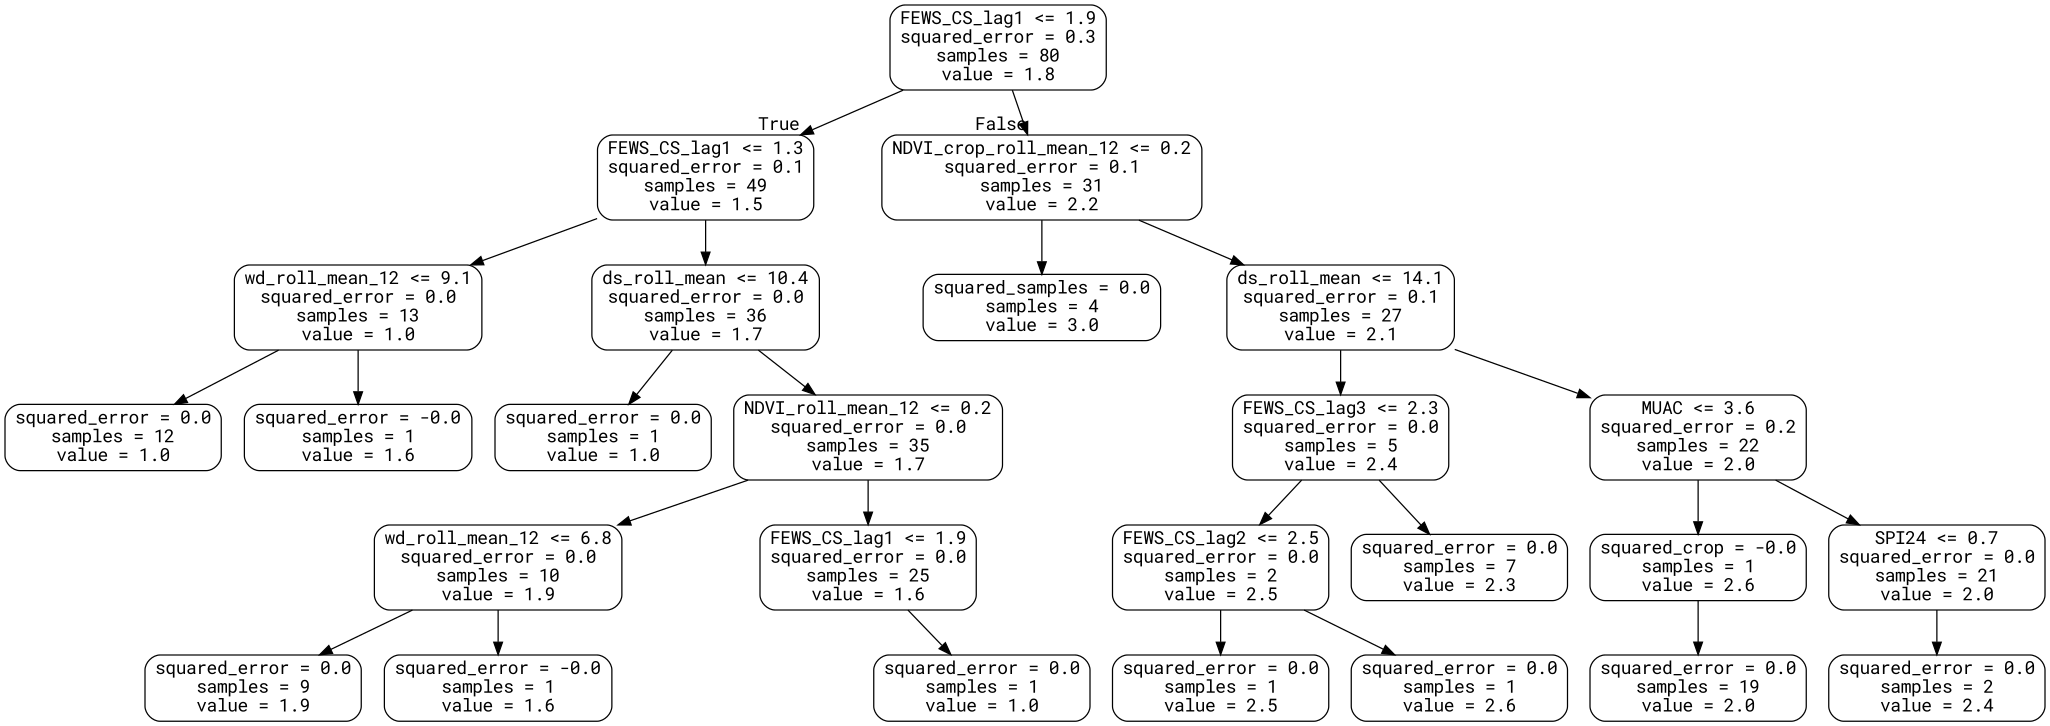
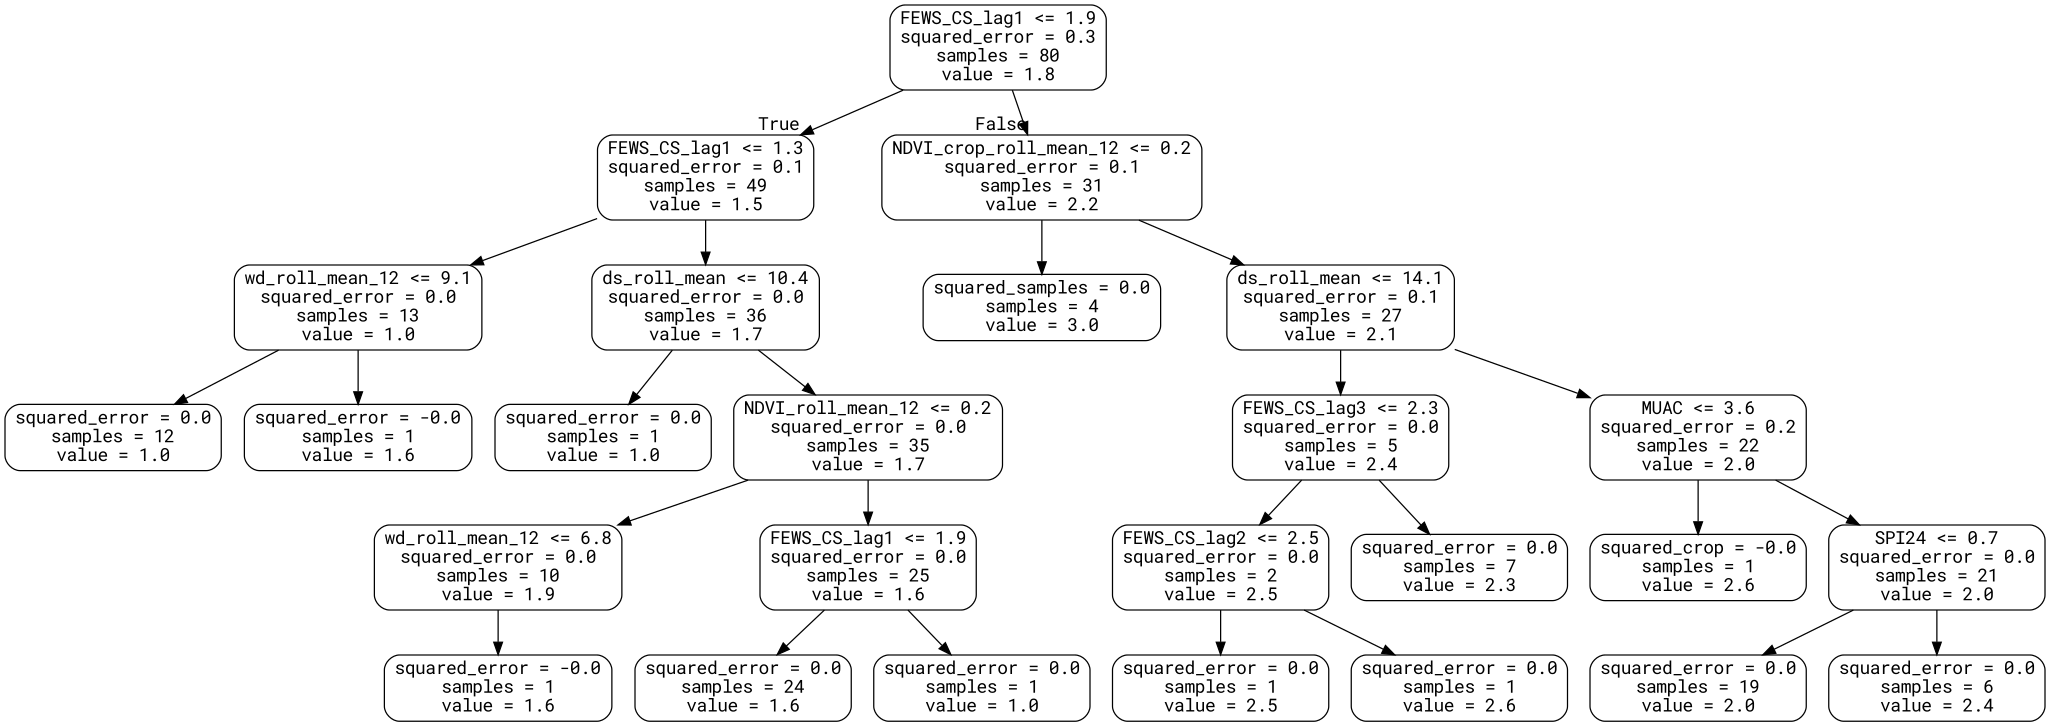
(1698, 622) -> (1814, 630)
(253, 688) -> none
none -> (743, 688)
(1937, 688) -> (1937, 688)
